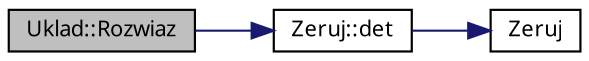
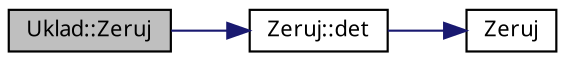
(102, 31) -> (90, 31)
